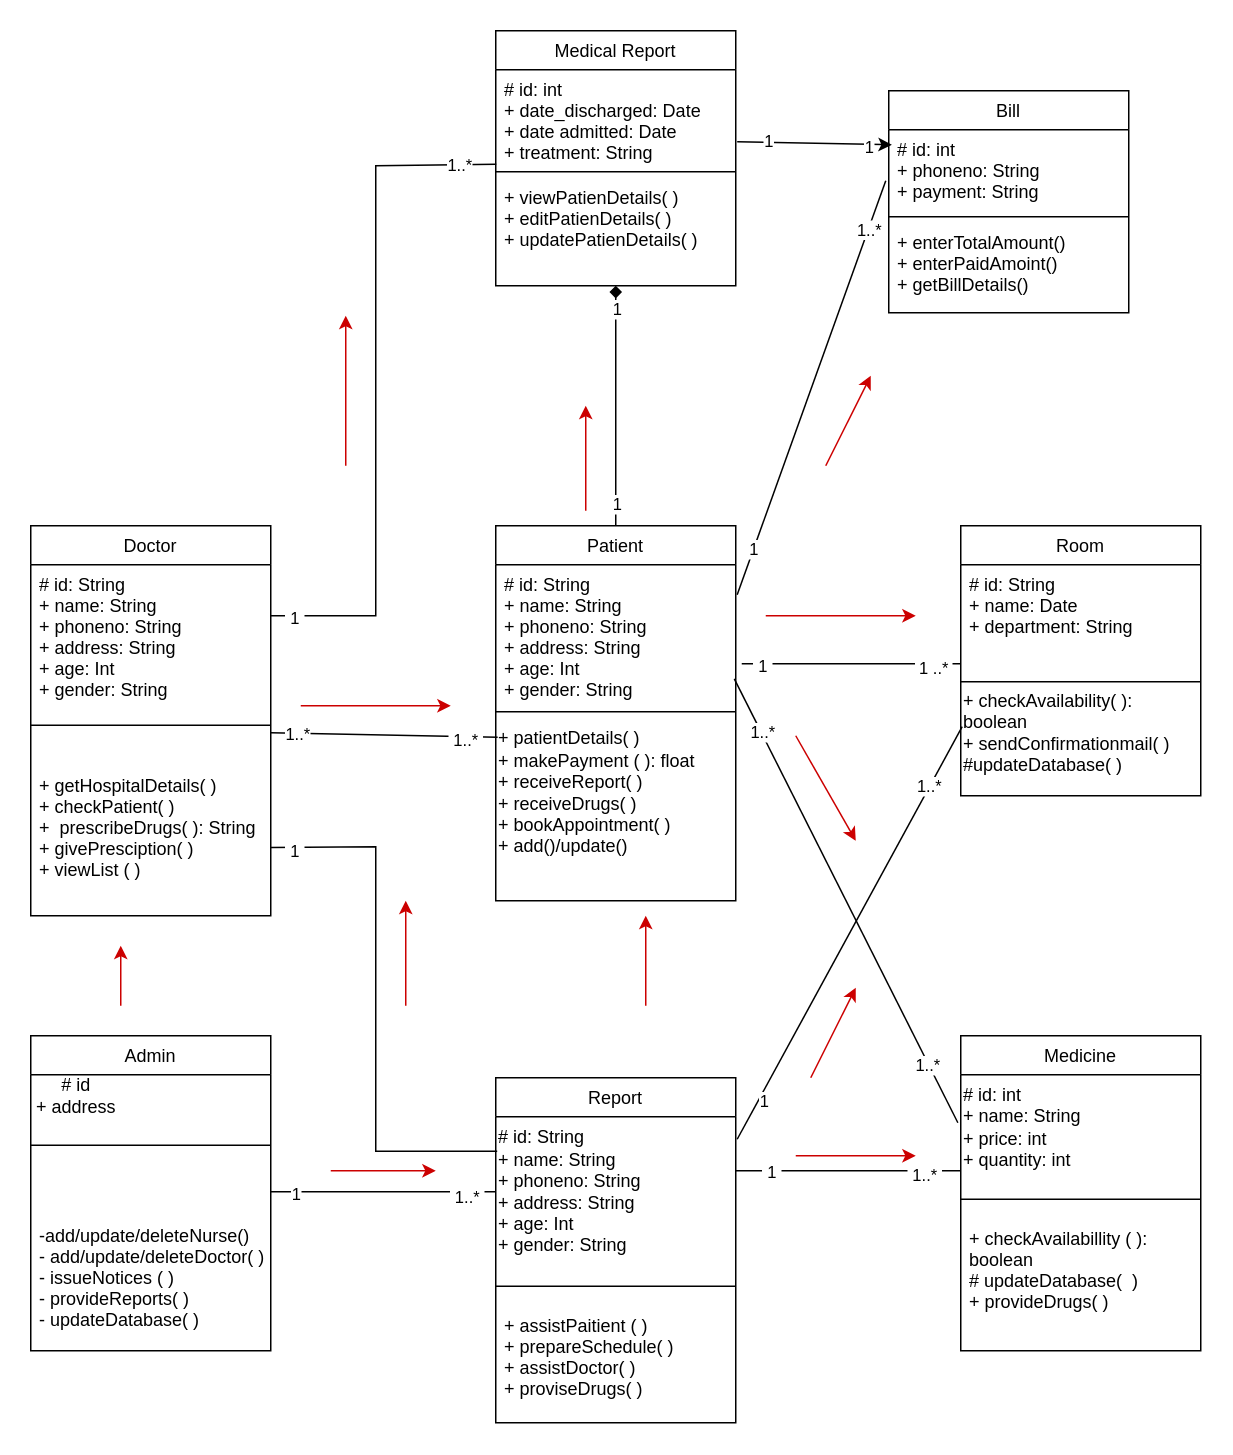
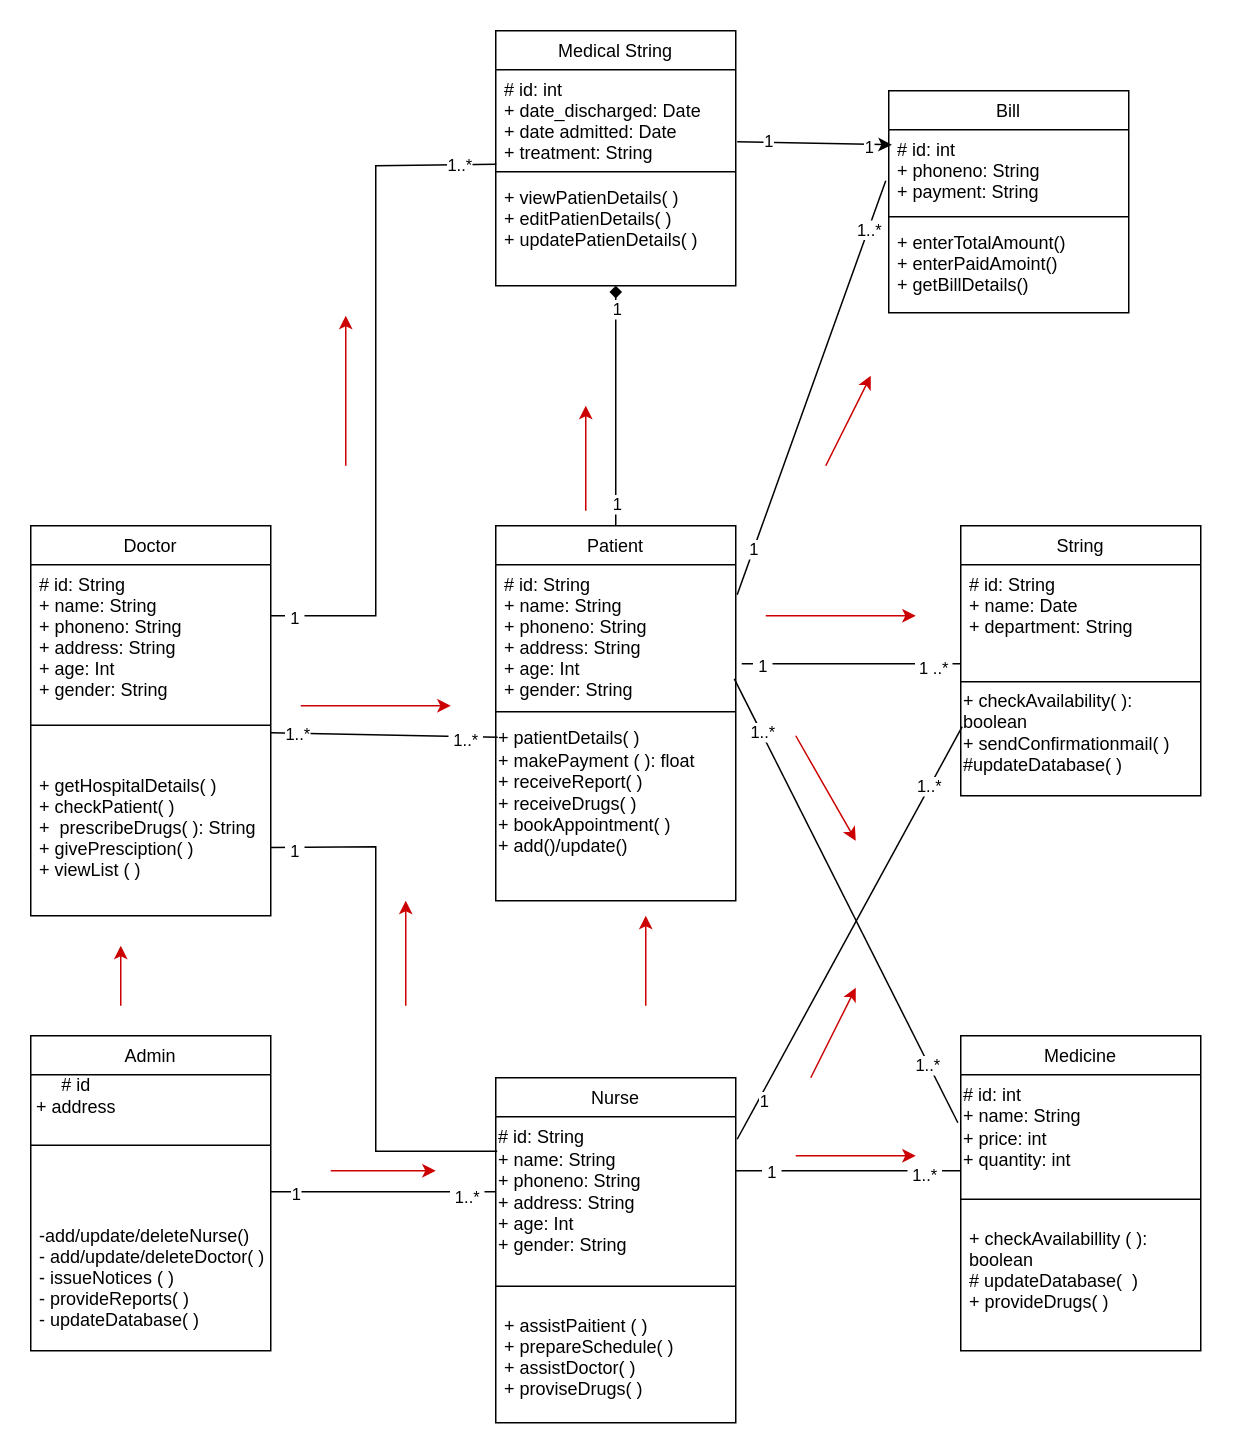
(615, 51) -> (615, 51)
(1080, 546) -> (1080, 546)
(615, 1098) -> (615, 1098)
